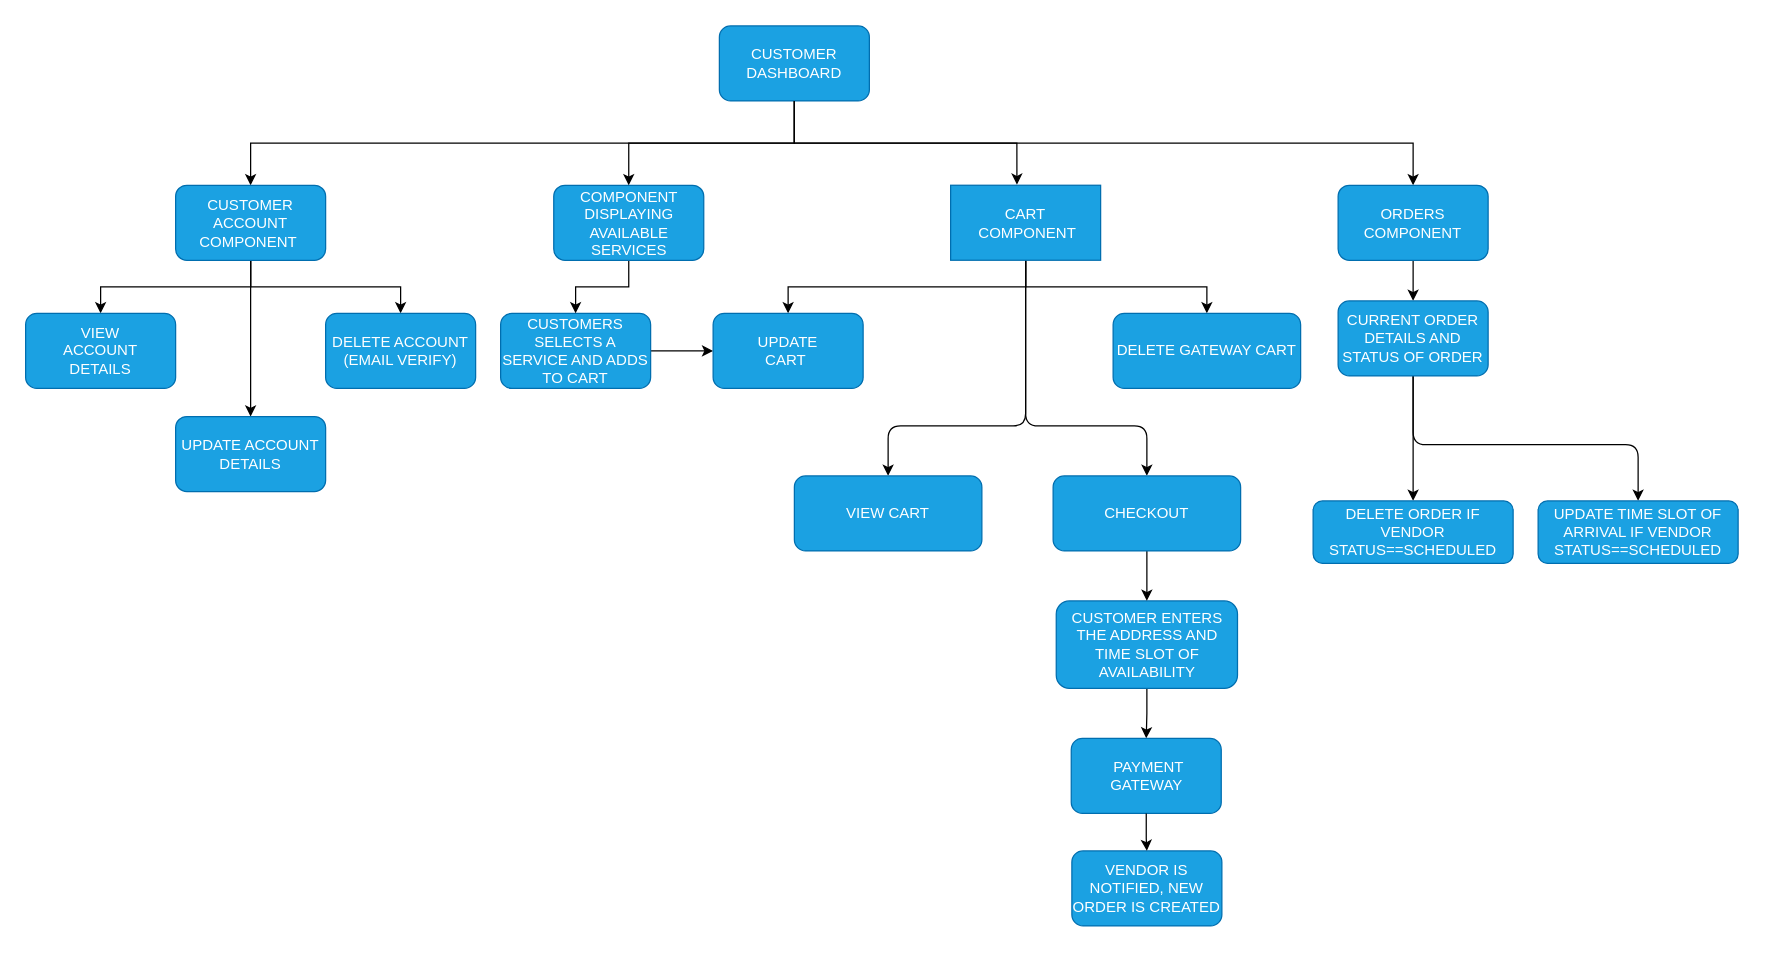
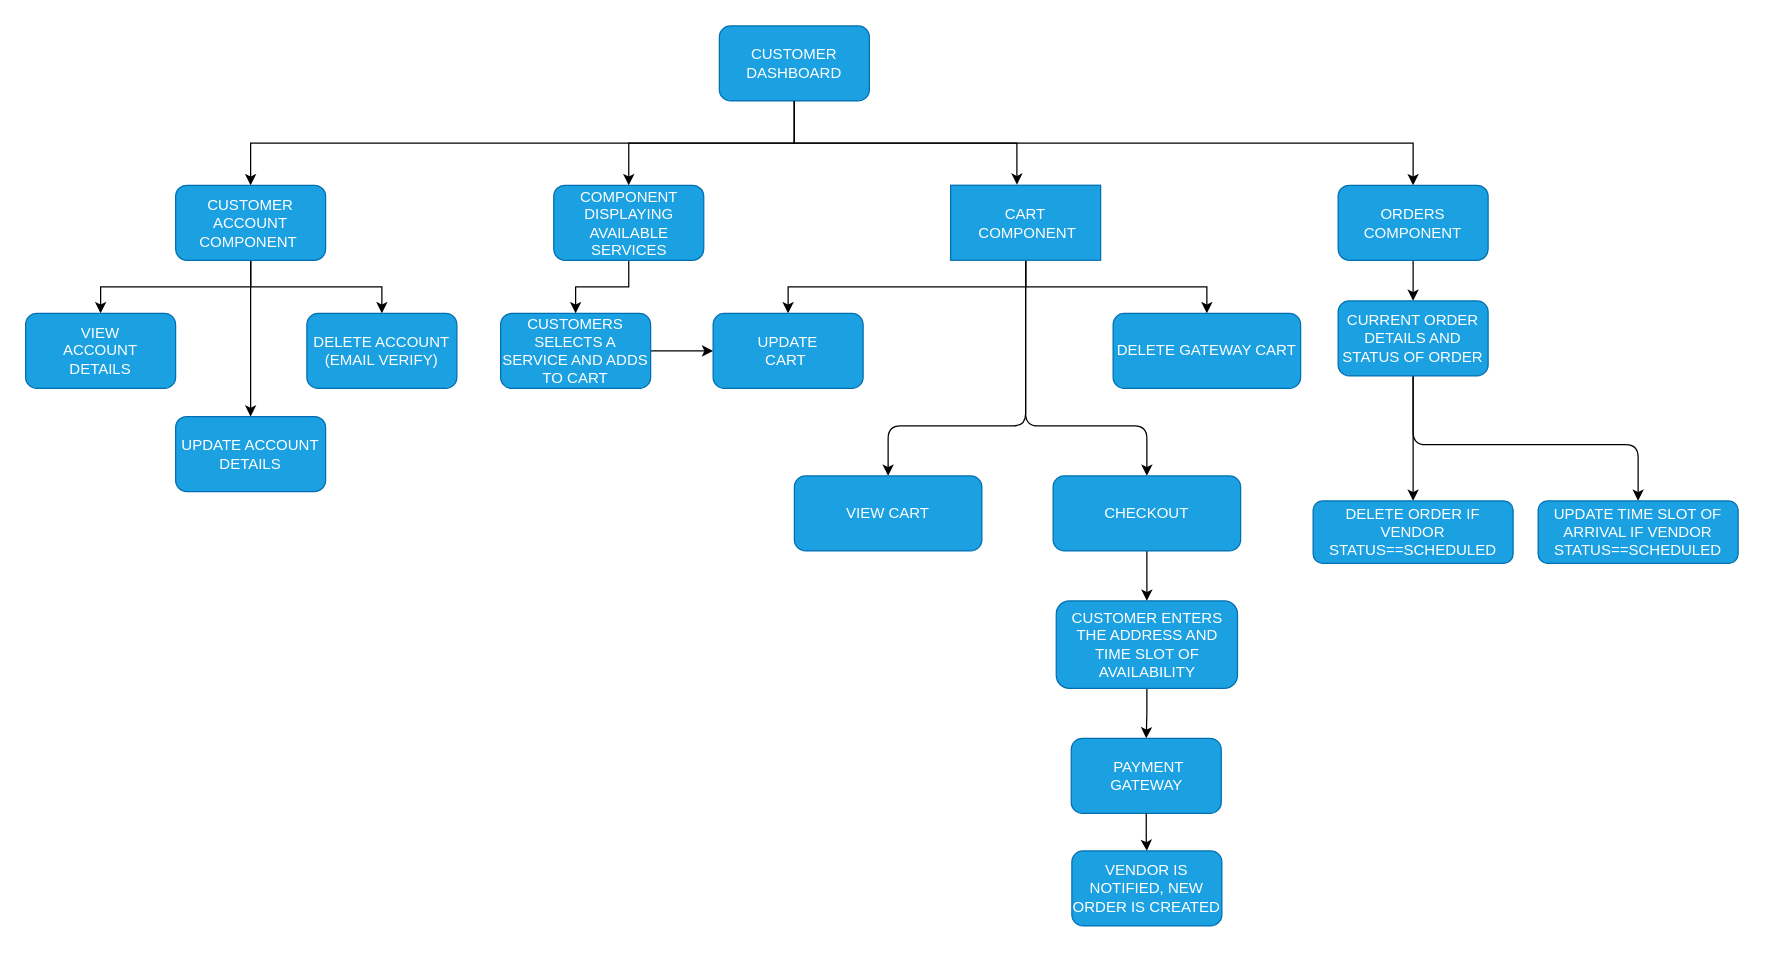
(401, 351) -> (382, 351)
